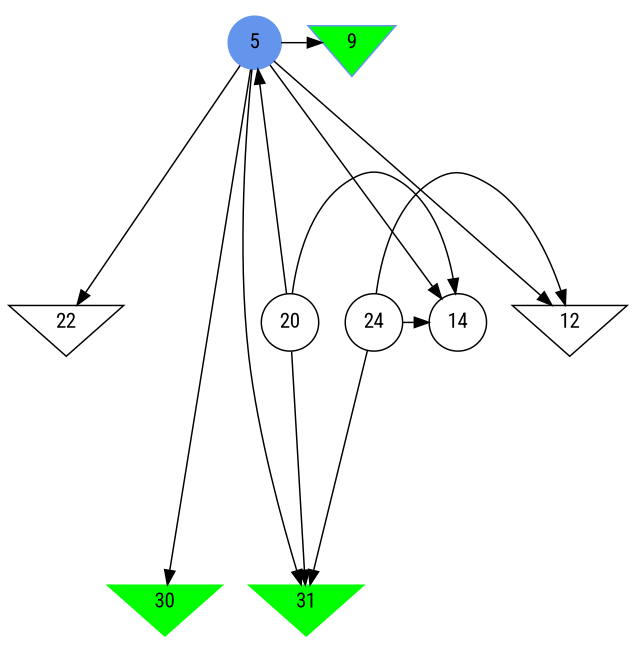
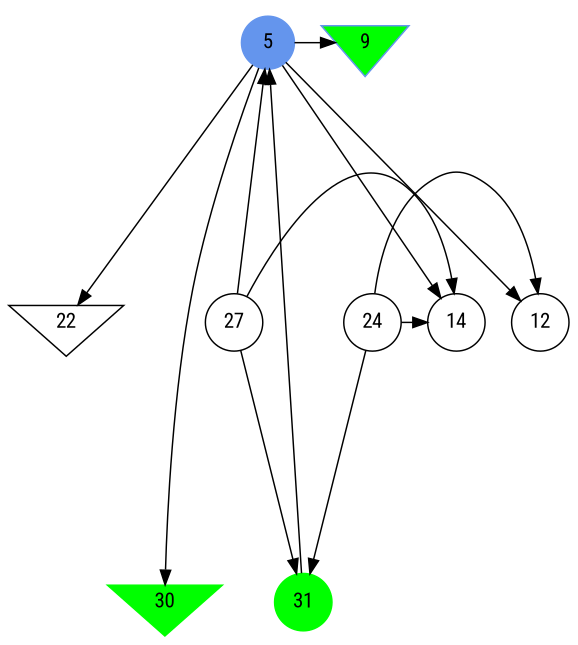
(290, 322) -> (234, 322)
(570, 322) -> (540, 322)
(246, 323) -> (286, 329)
(306, 602) -> (303, 602)
